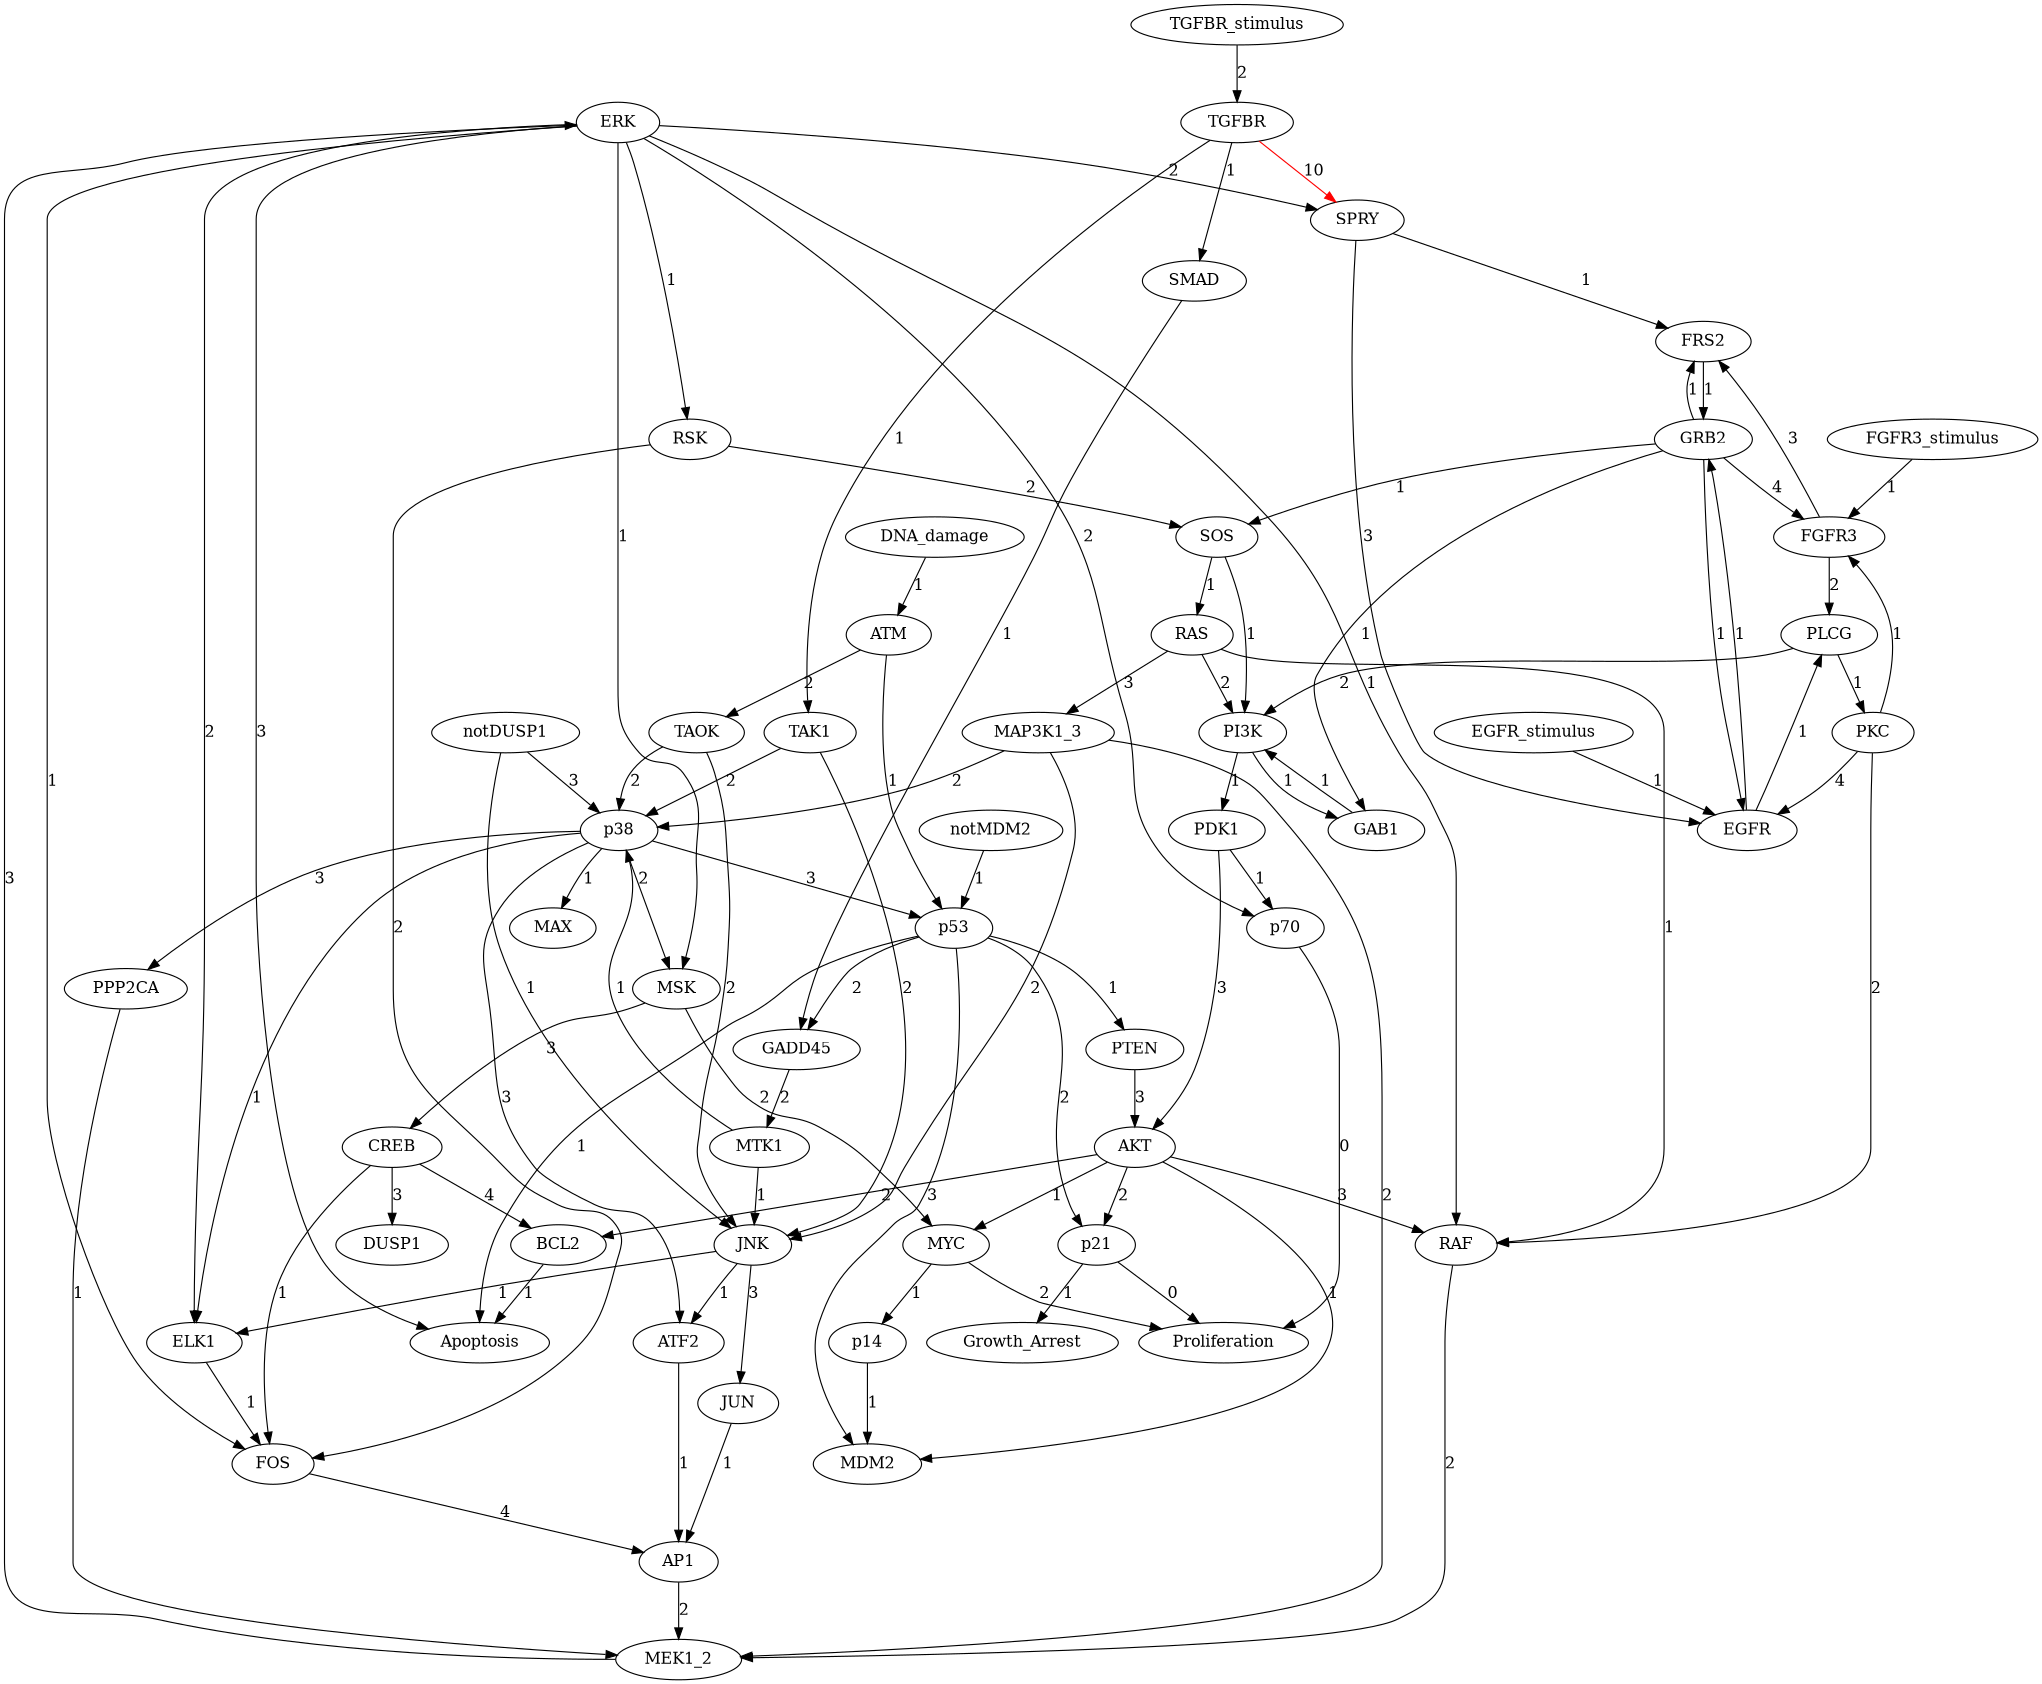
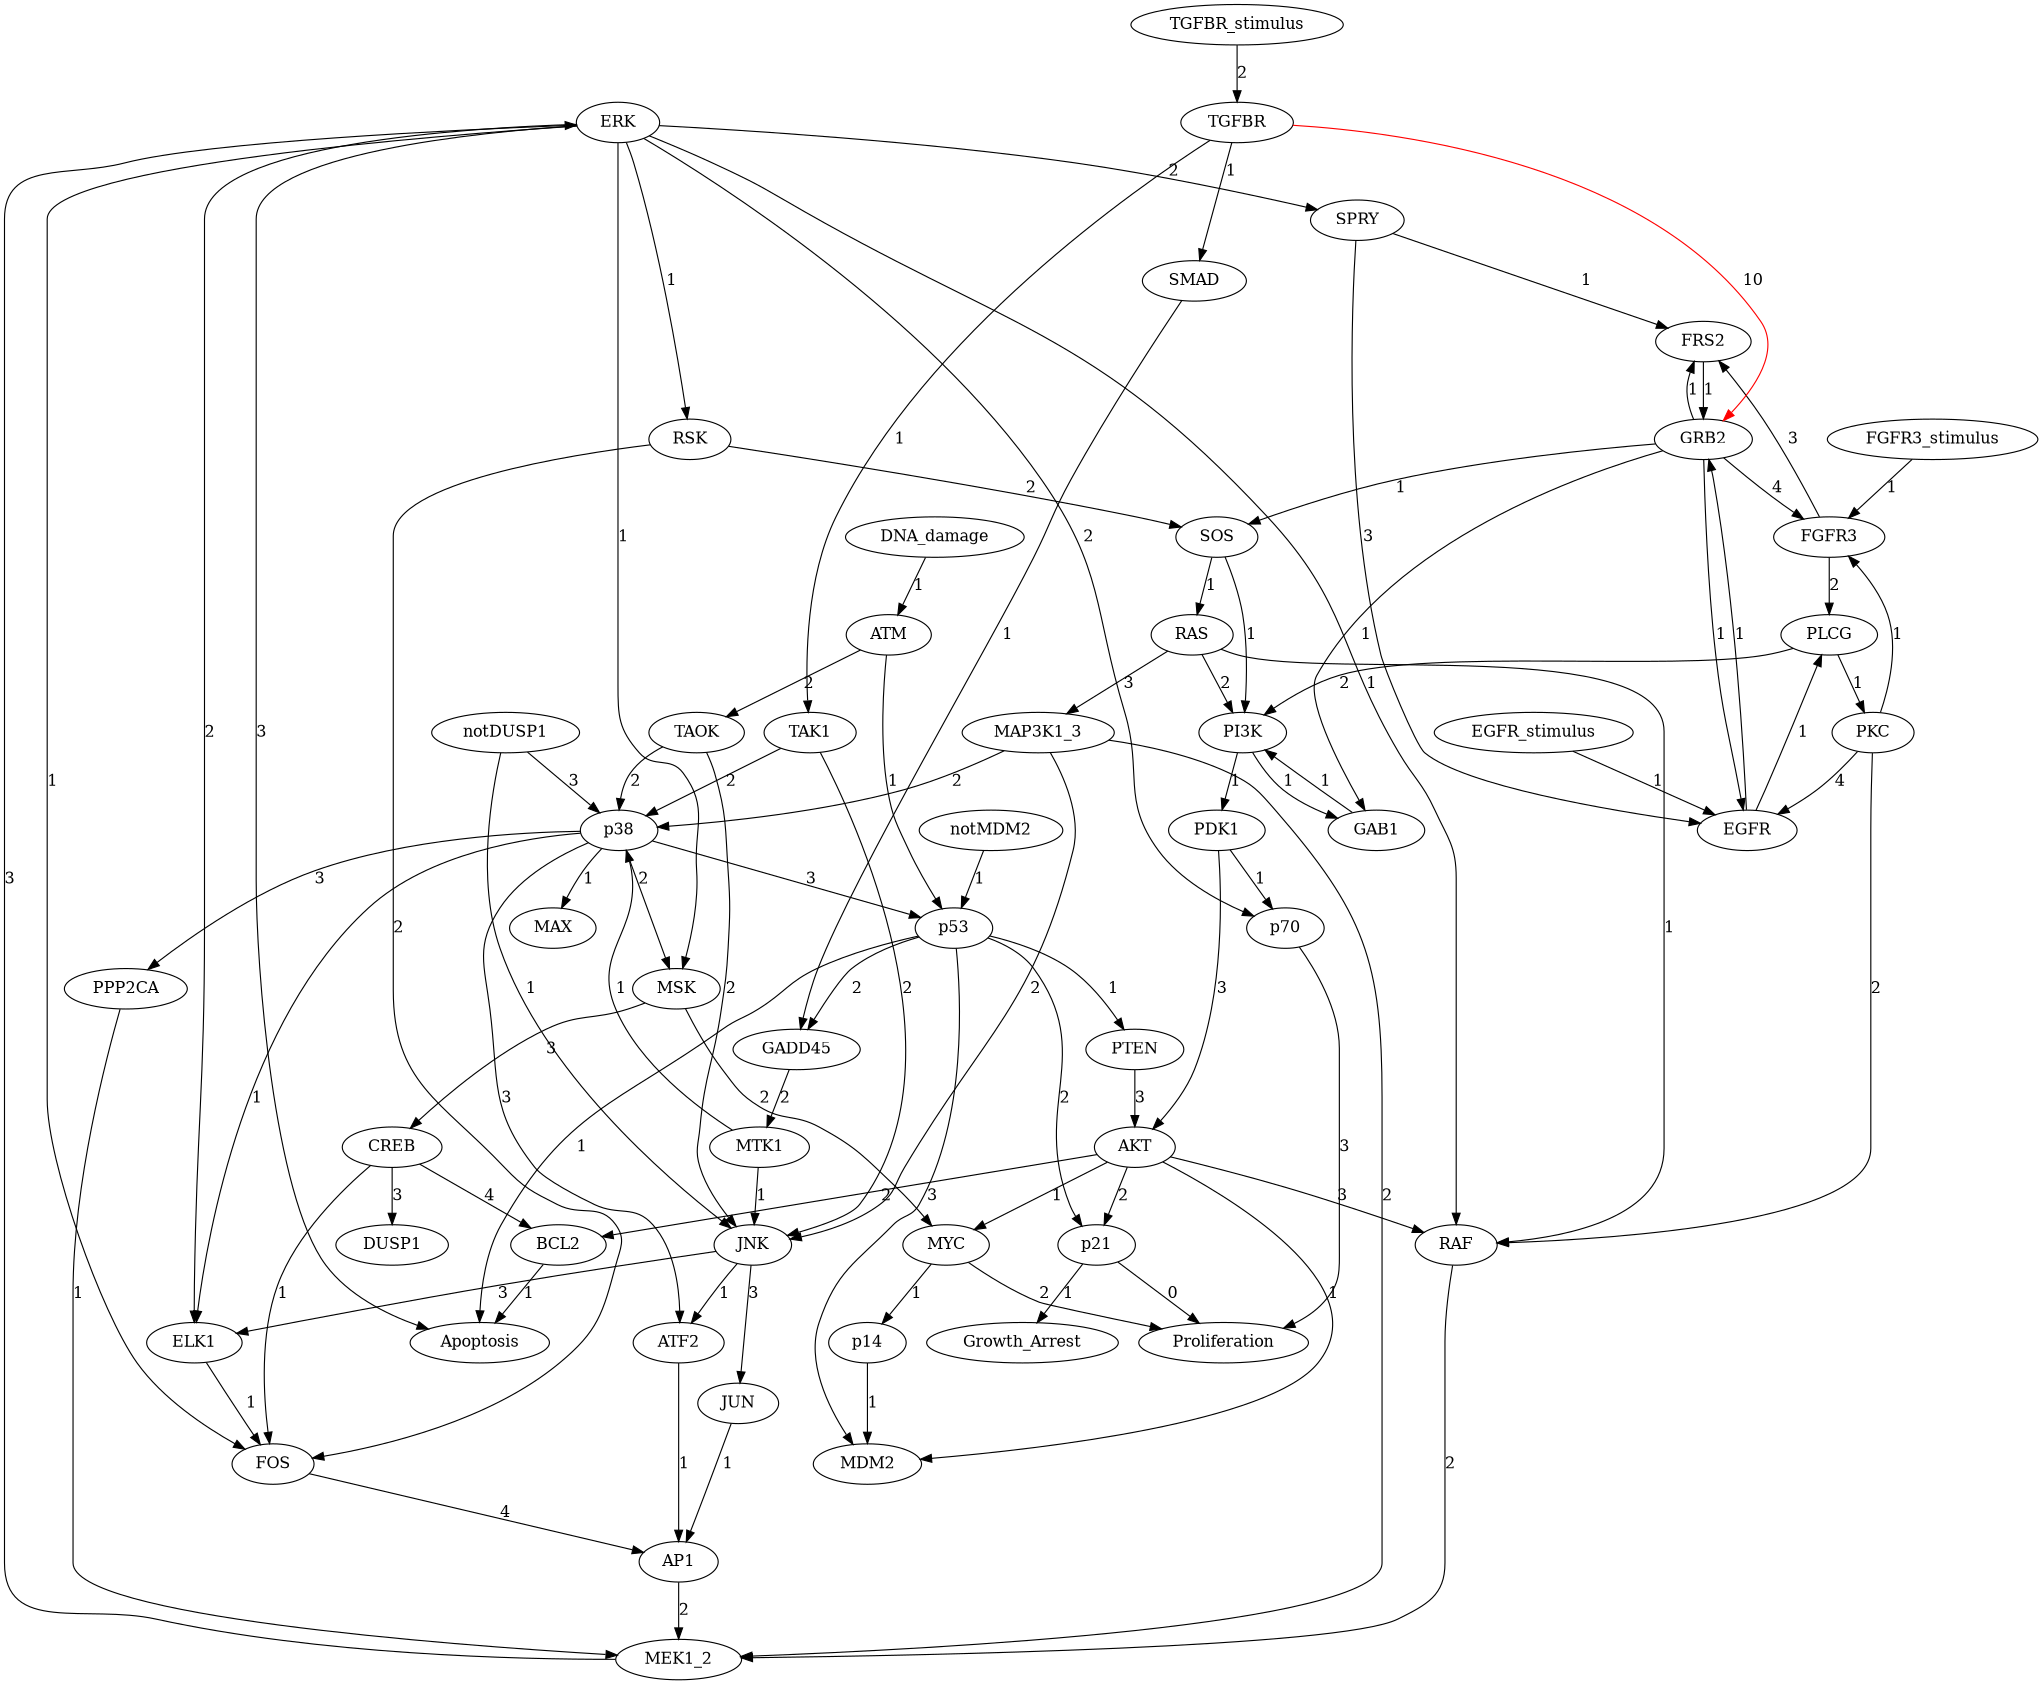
(1293, 168) -> (1597, 194)
(1345, 1147) -> (1345, 1147)
(503, 1294) -> (503, 1294)
